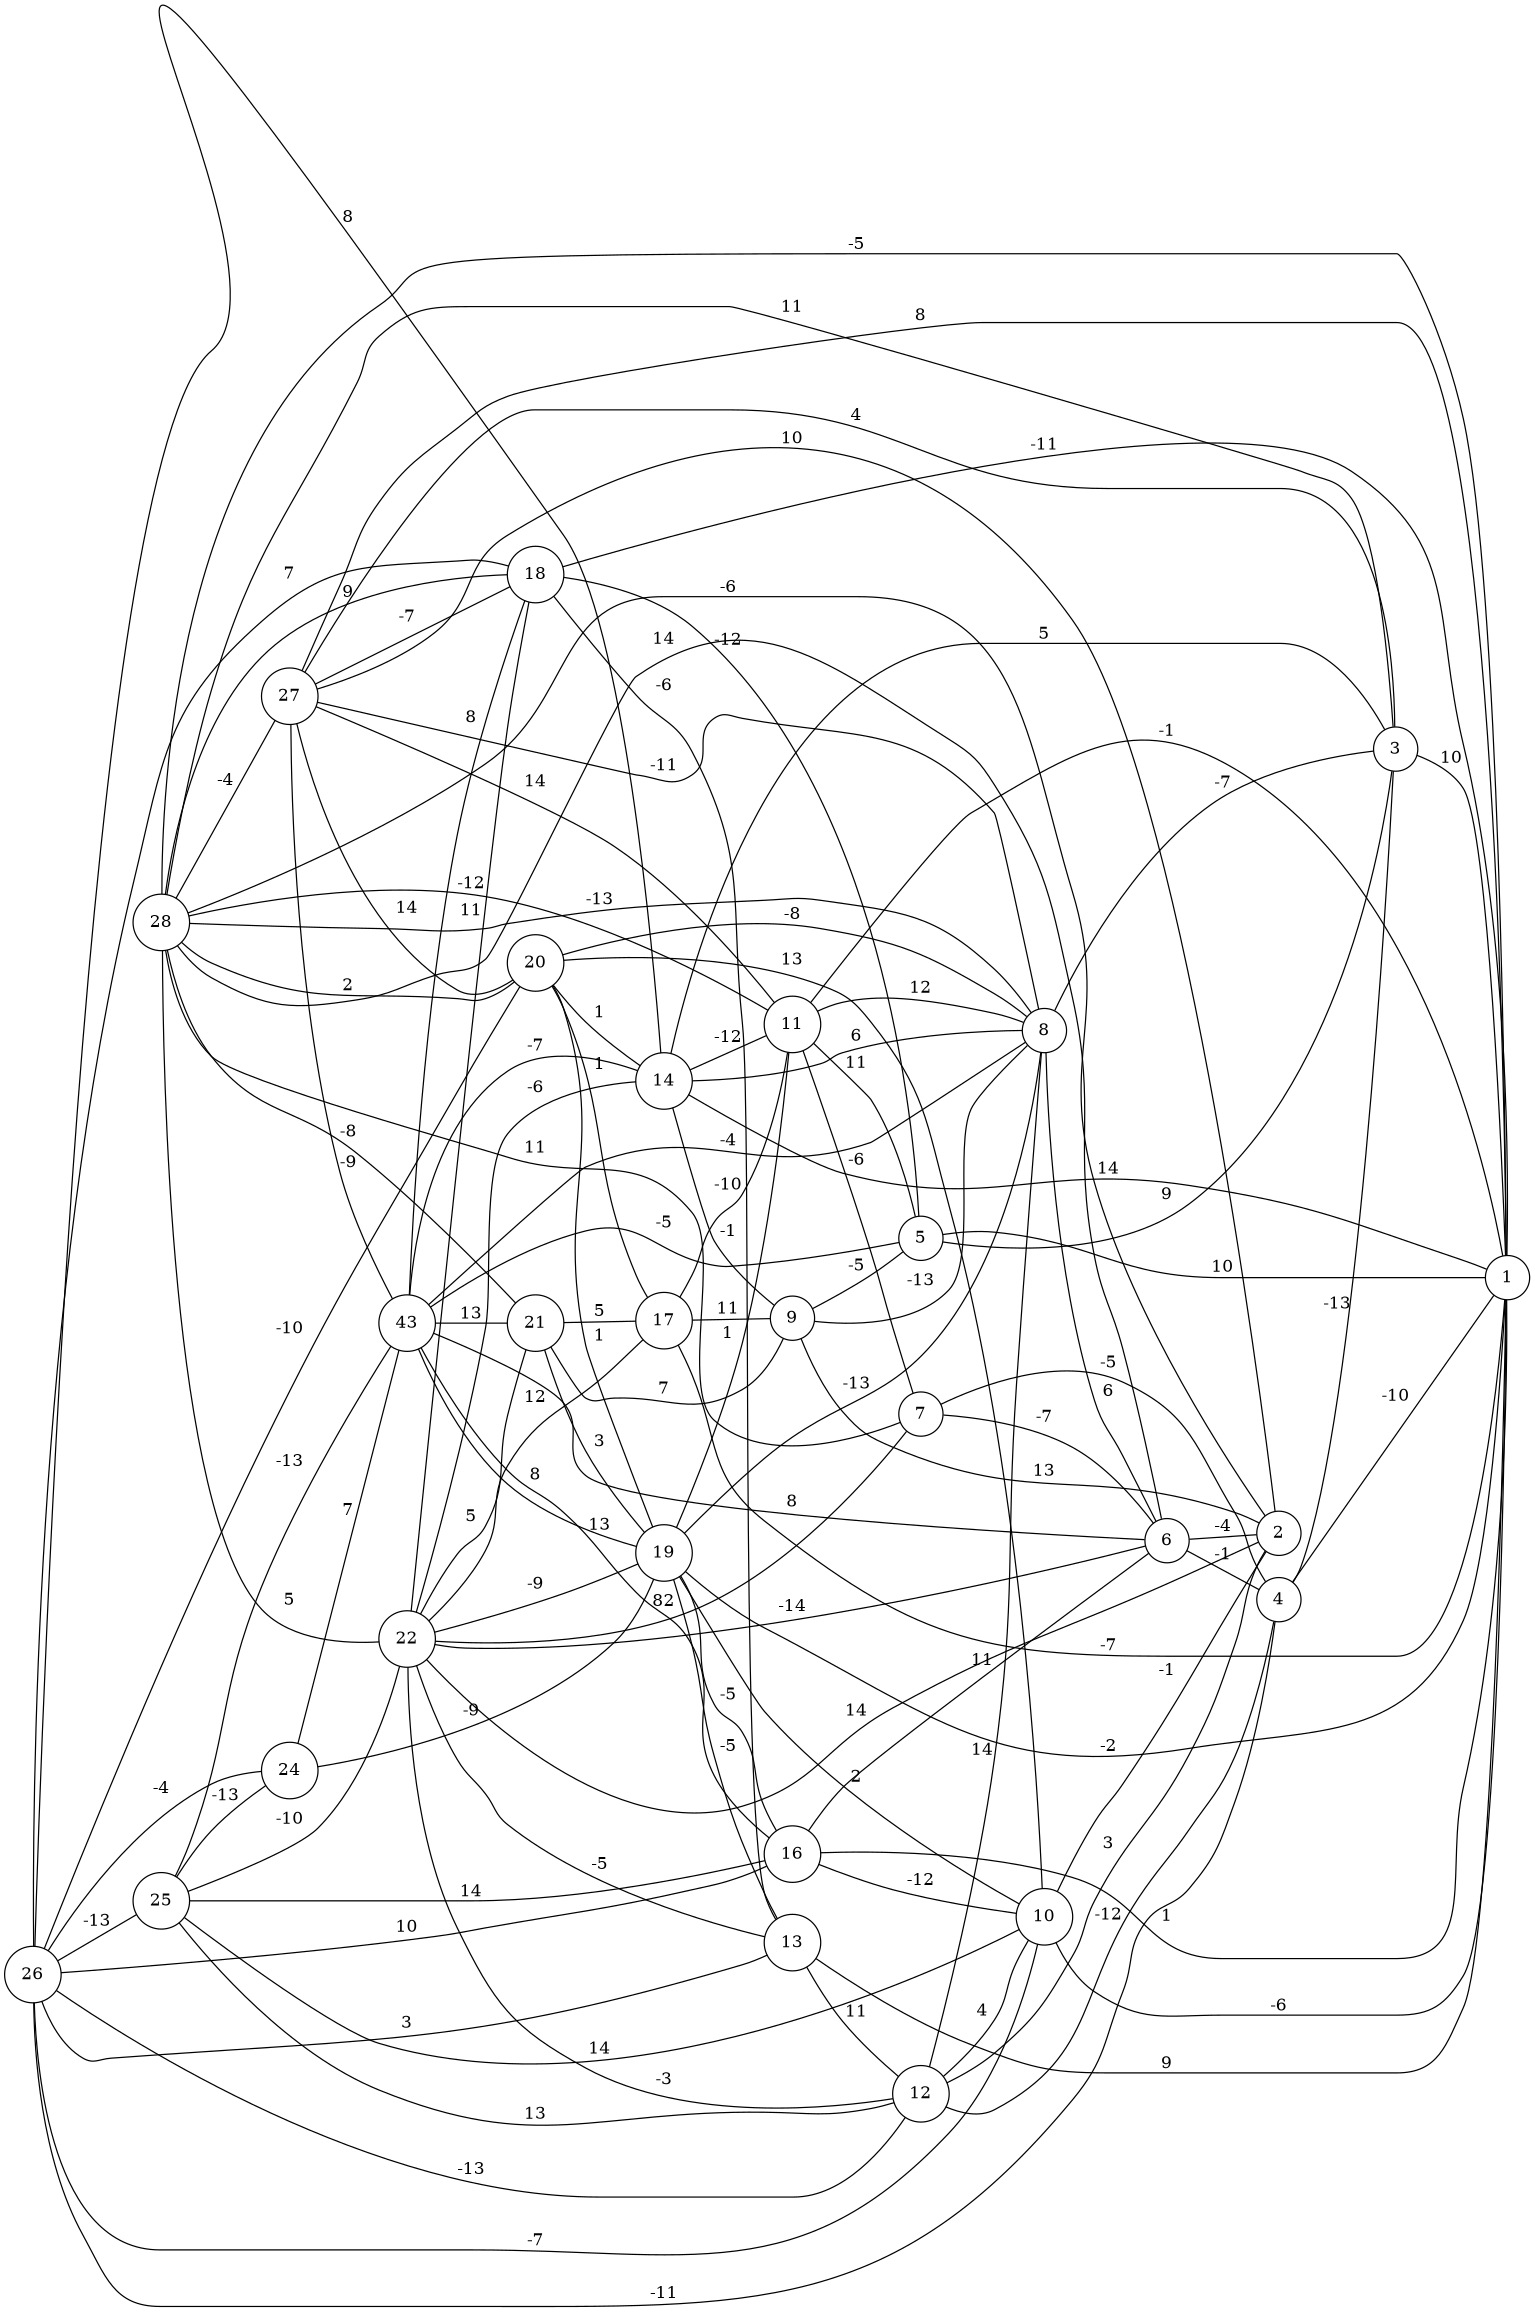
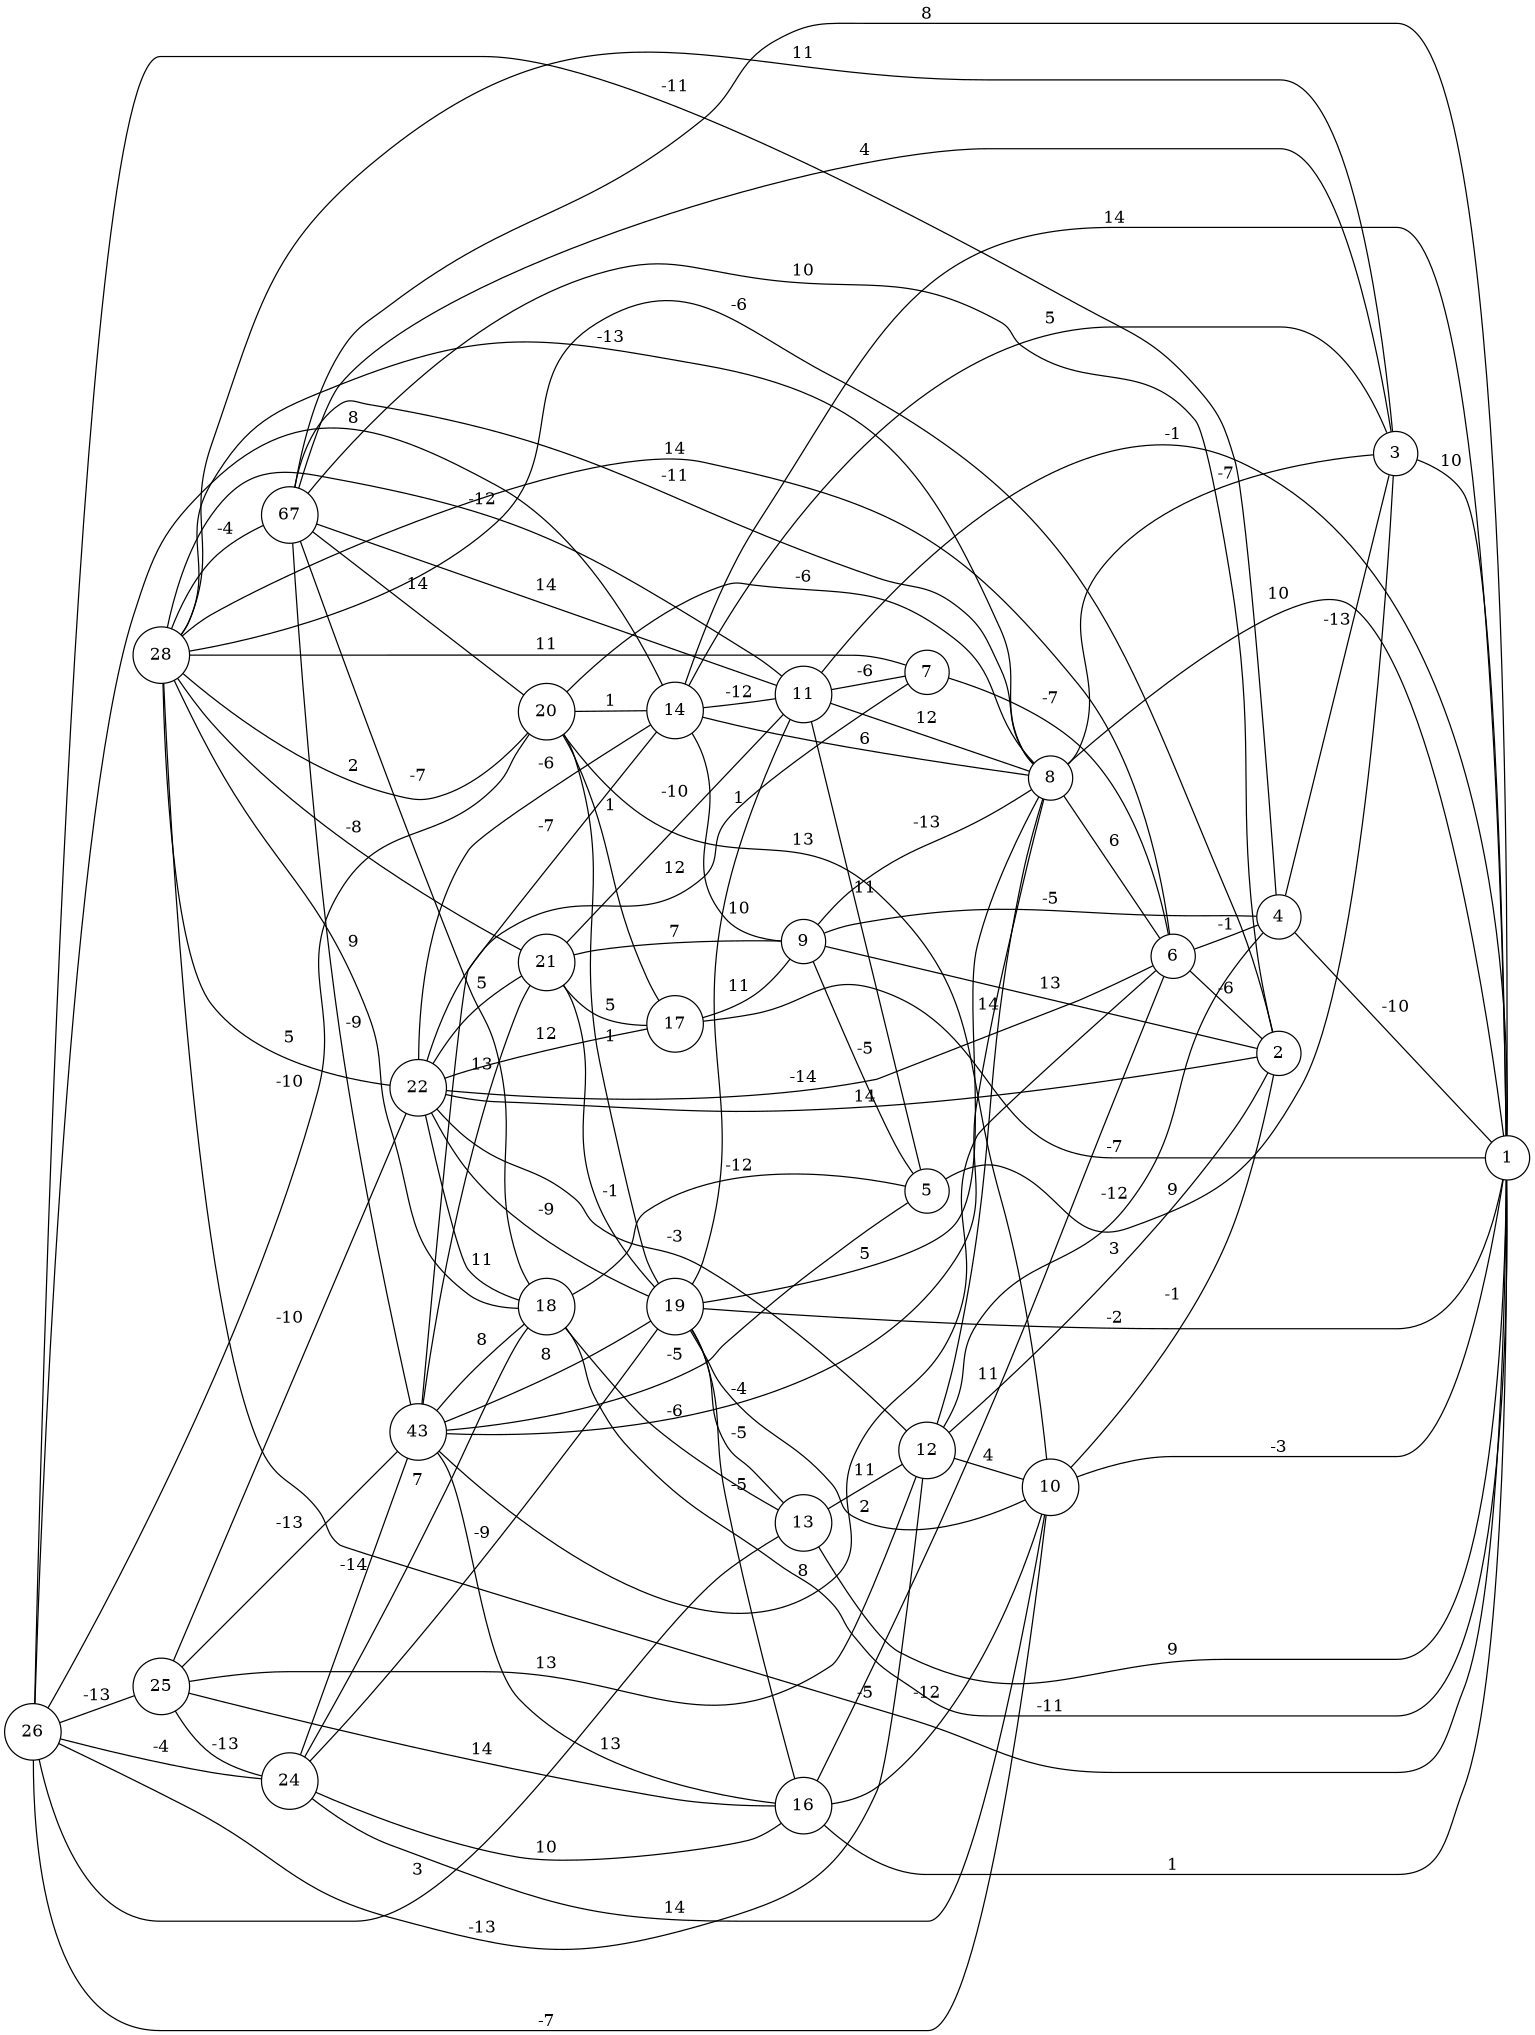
(290, 696) -> (290, 515)
(792, 914) -> (804, 577)
(86, 1133) -> (419, 1544)
(754, 1170) -> (680, 823)
(728, 1232) -> (739, 909)
(1211, 1277) -> (1409, 700)
(857, 1384) -> (865, 1254)
(1150, 1397) -> (1039, 910)
(600, 1442) -> (611, 1192)
(348, 1511) -> (354, 1565)
(1223, 1527) -> (1226, 989)
(664, 1602) -> (675, 868)
(548, 1852) -> none
(417, 1939) -> (546, 1860)
(1279, 2006) -> (1279, 1447)
(593, 2060) -> (822, 1921)
